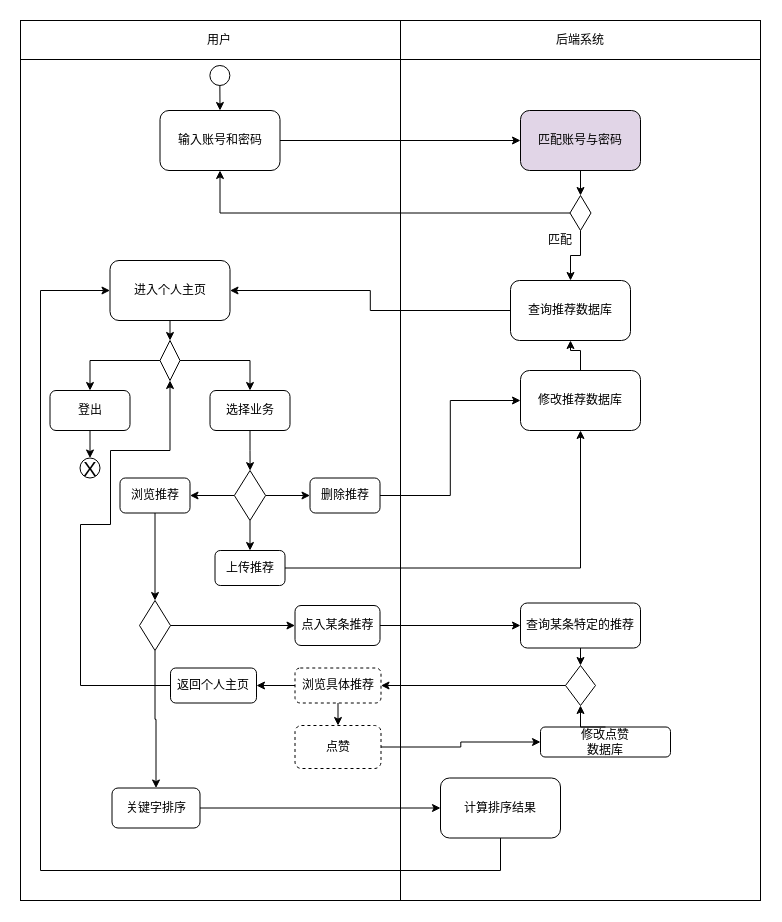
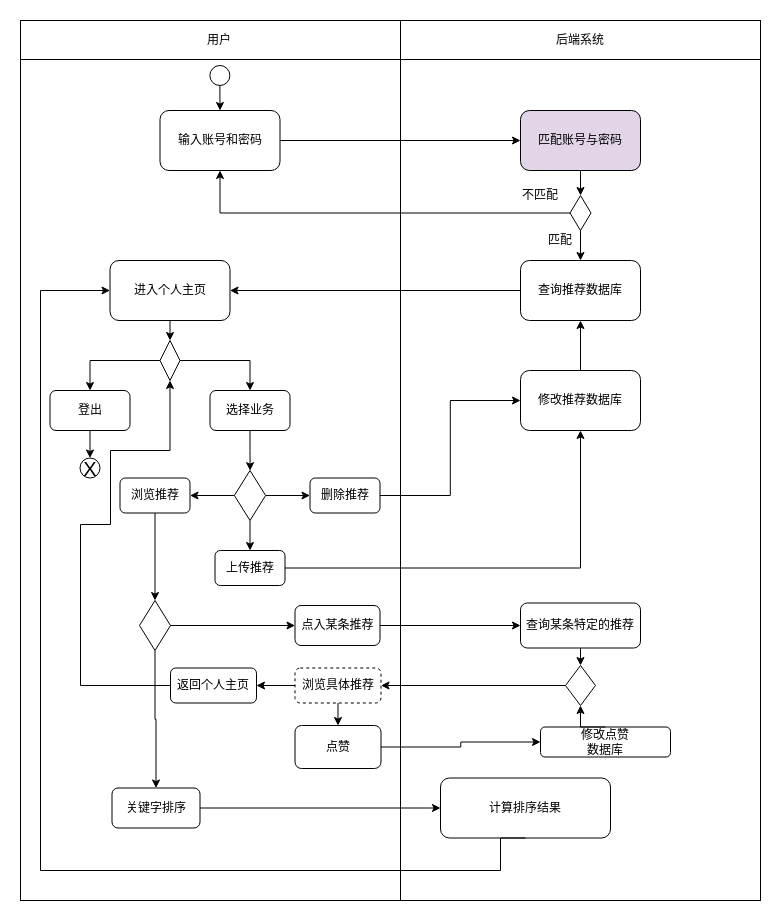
none -> (541, 196)
(571, 311) -> (581, 291)
(338, 747) -> (338, 747)
(501, 808) -> (526, 808)
